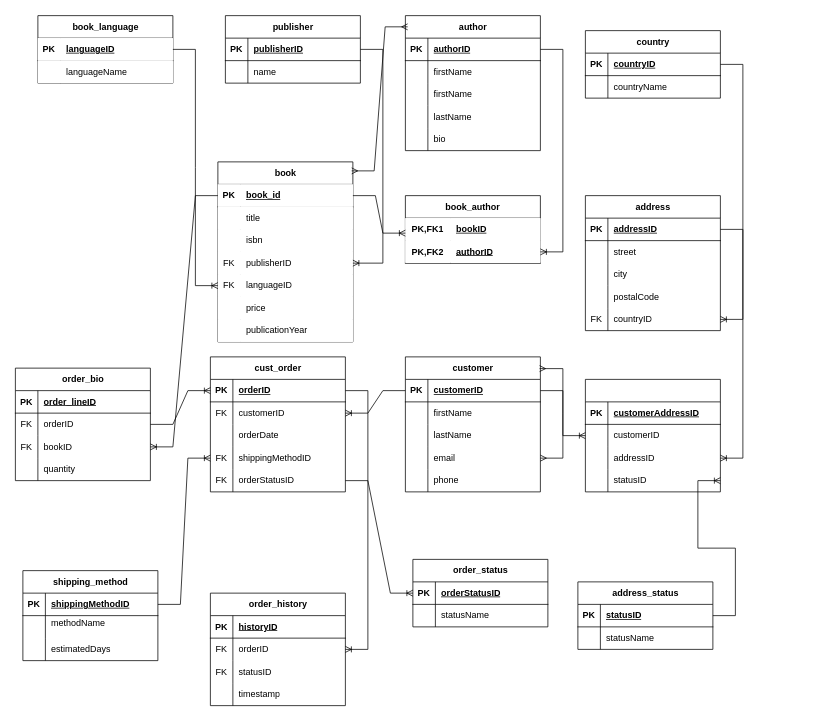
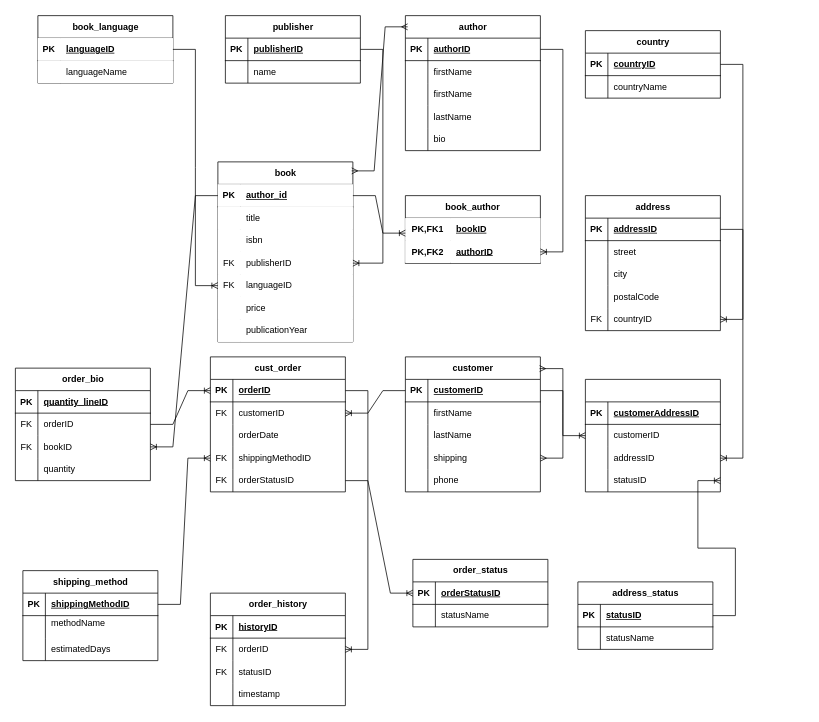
(263, 195) -> (268, 195)
(72, 402) -> (78, 402)
(444, 458) -> (452, 458)
